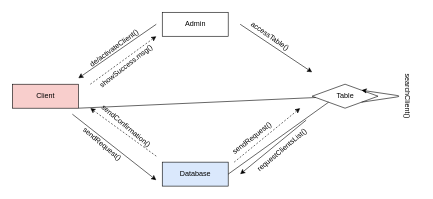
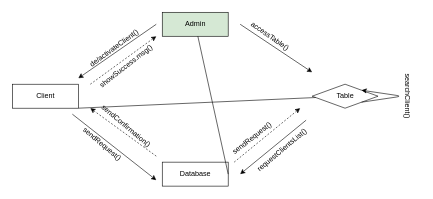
(195, 24) -> (195, 24)
(45, 96) -> (45, 96)
(278, 139) -> (213, 106)
(195, 174) -> (195, 174)
